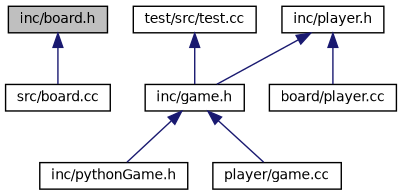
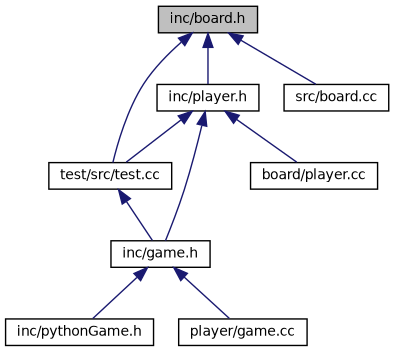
none -> (208, 66)
none -> (137, 96)
none -> (154, 141)
